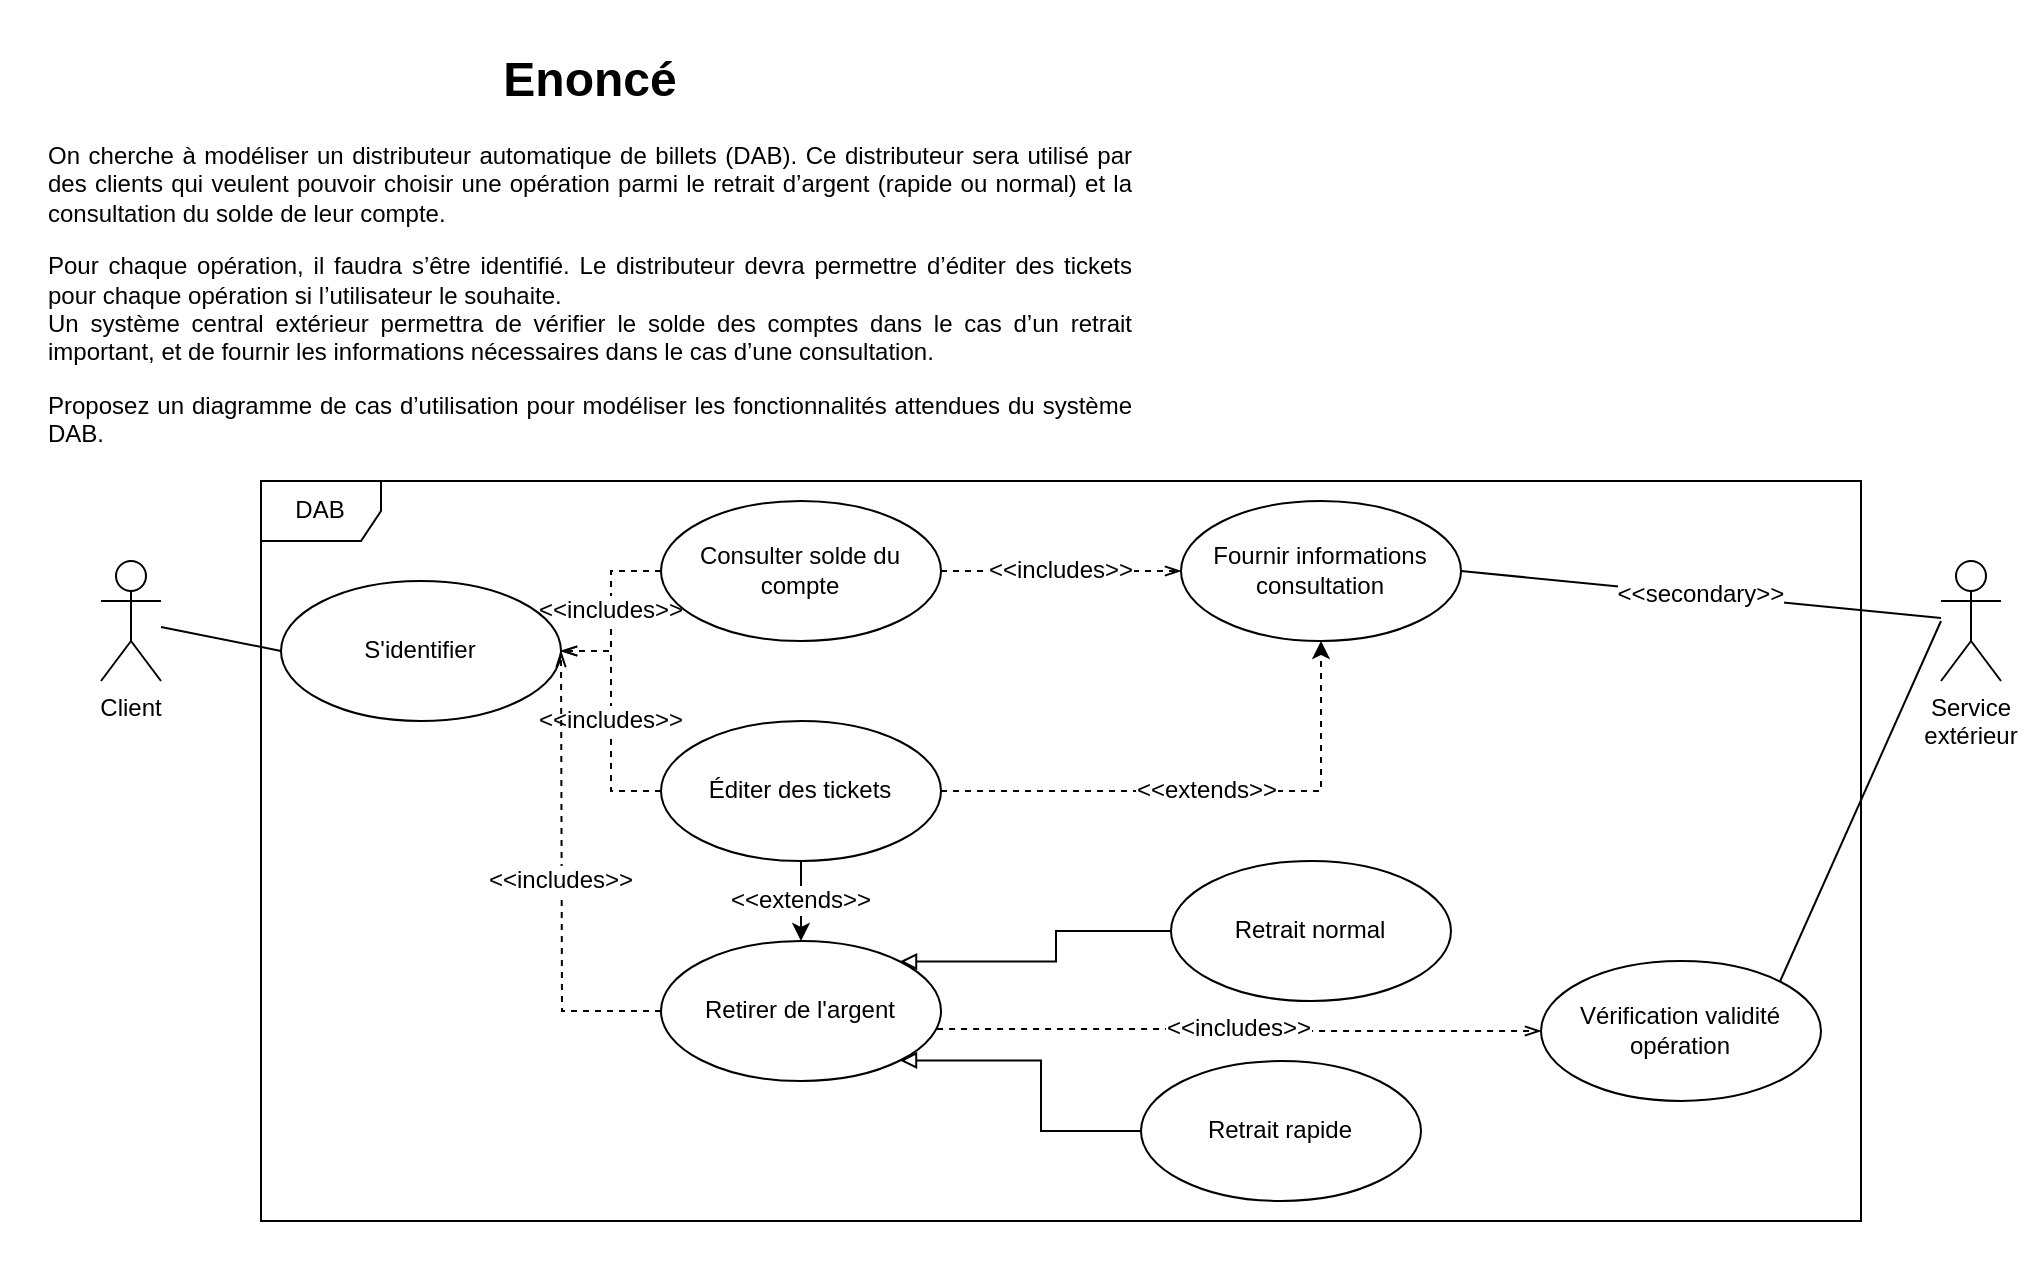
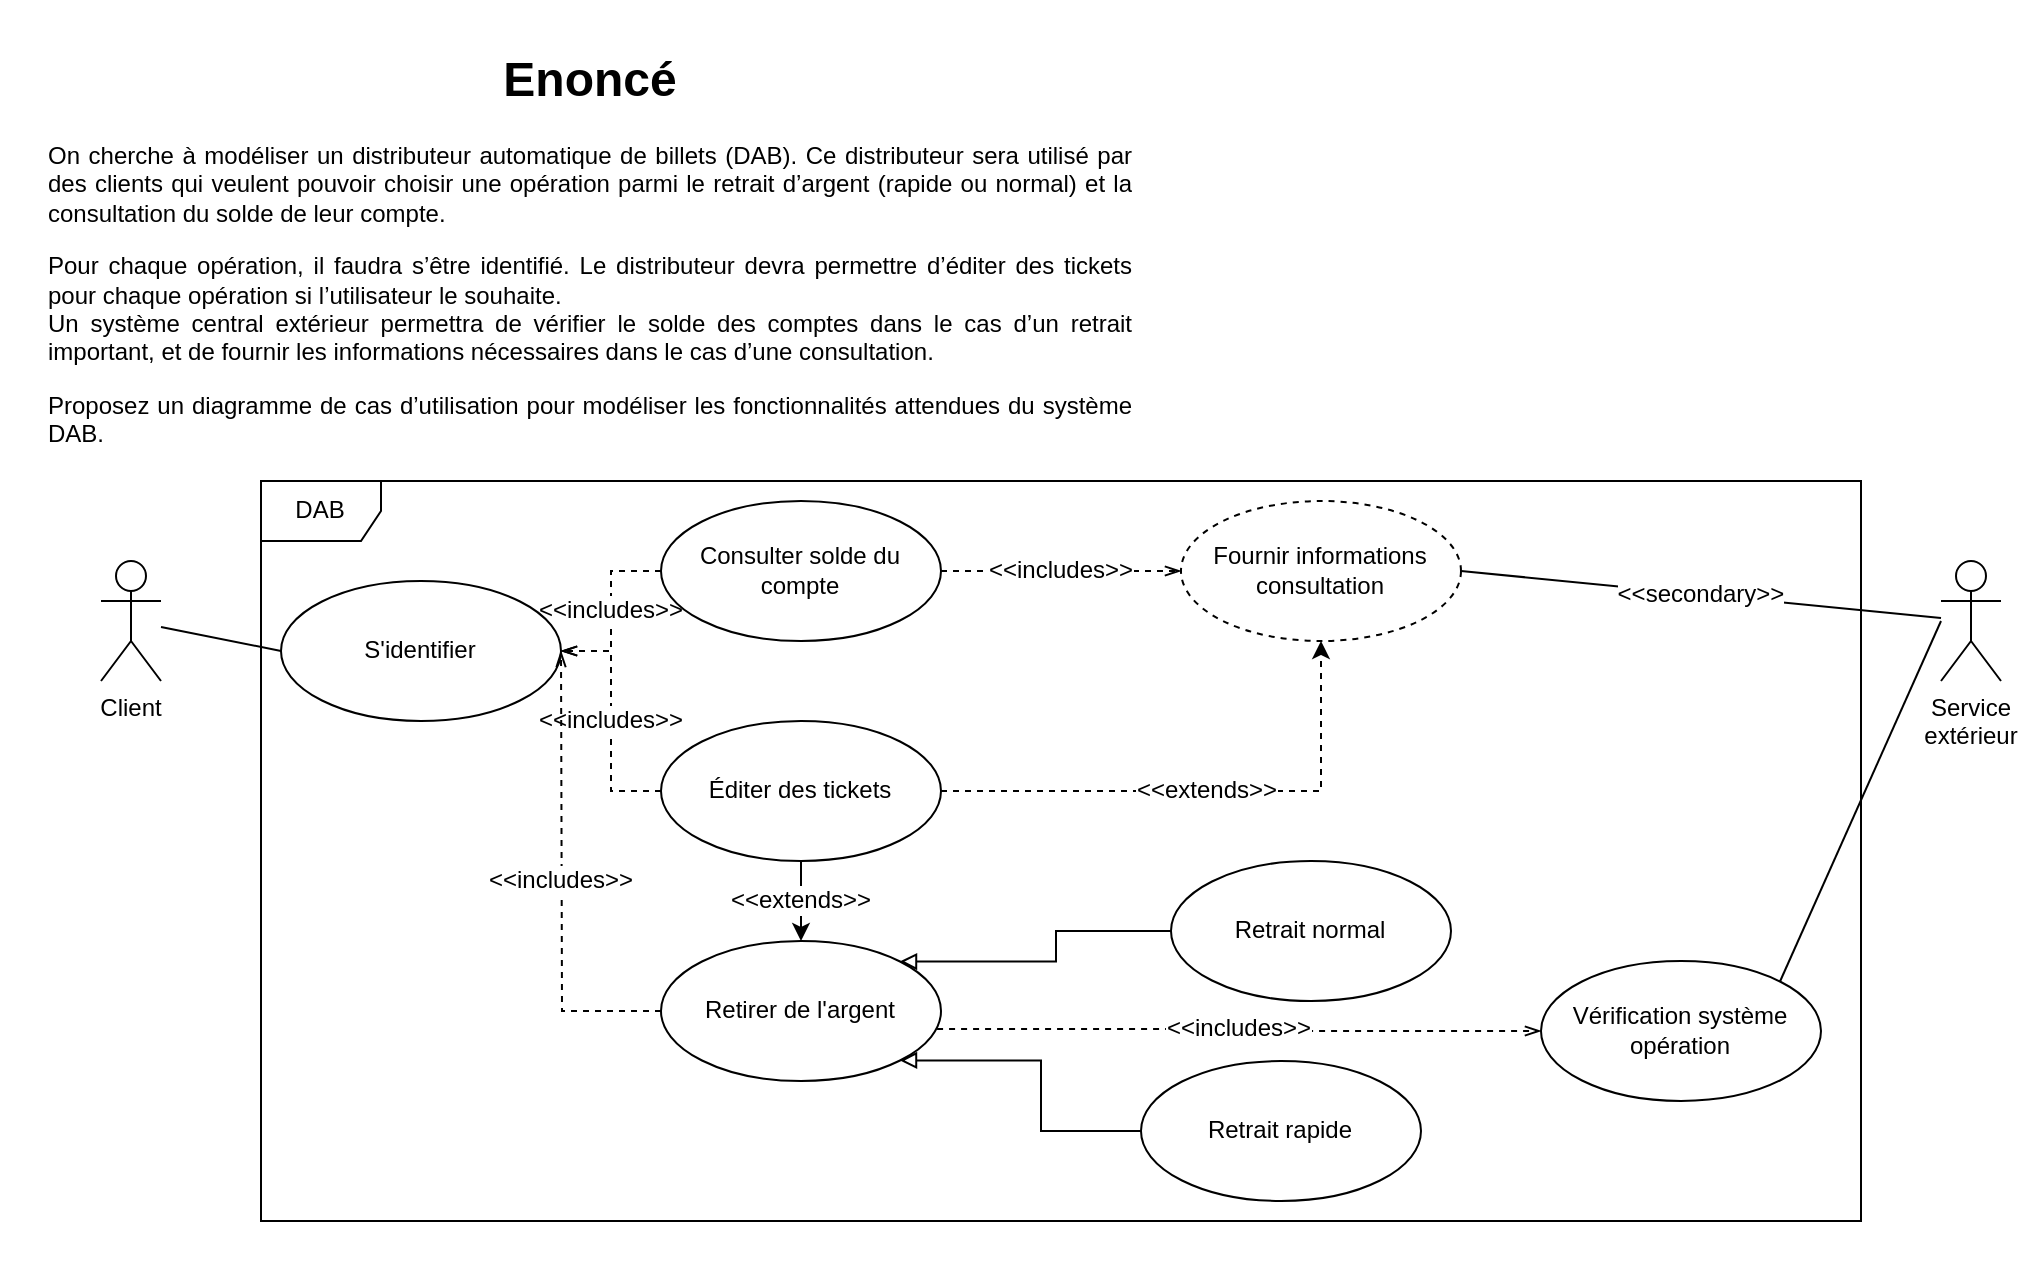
(1321, 571) -> (1321, 571)
(1681, 1031) -> (1681, 1031)
